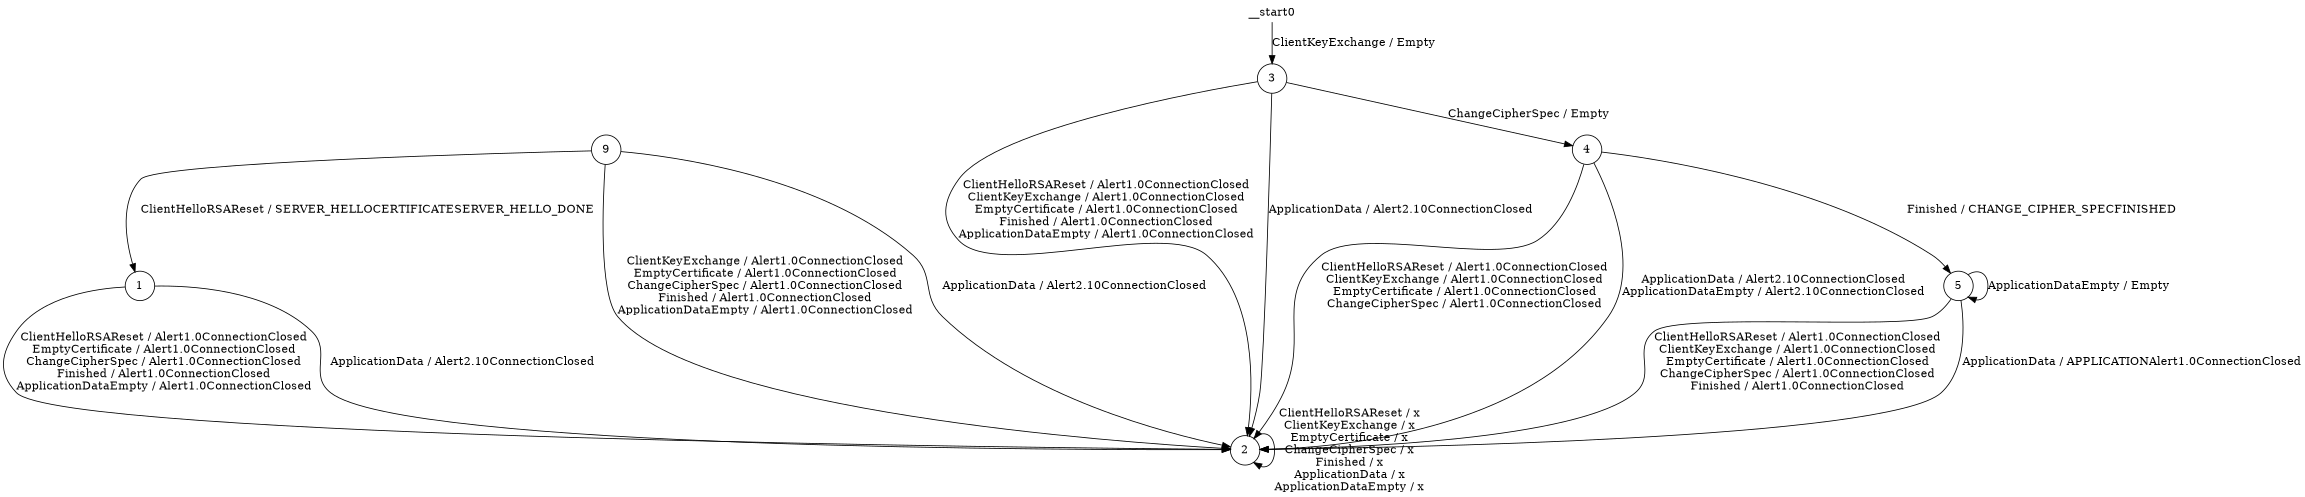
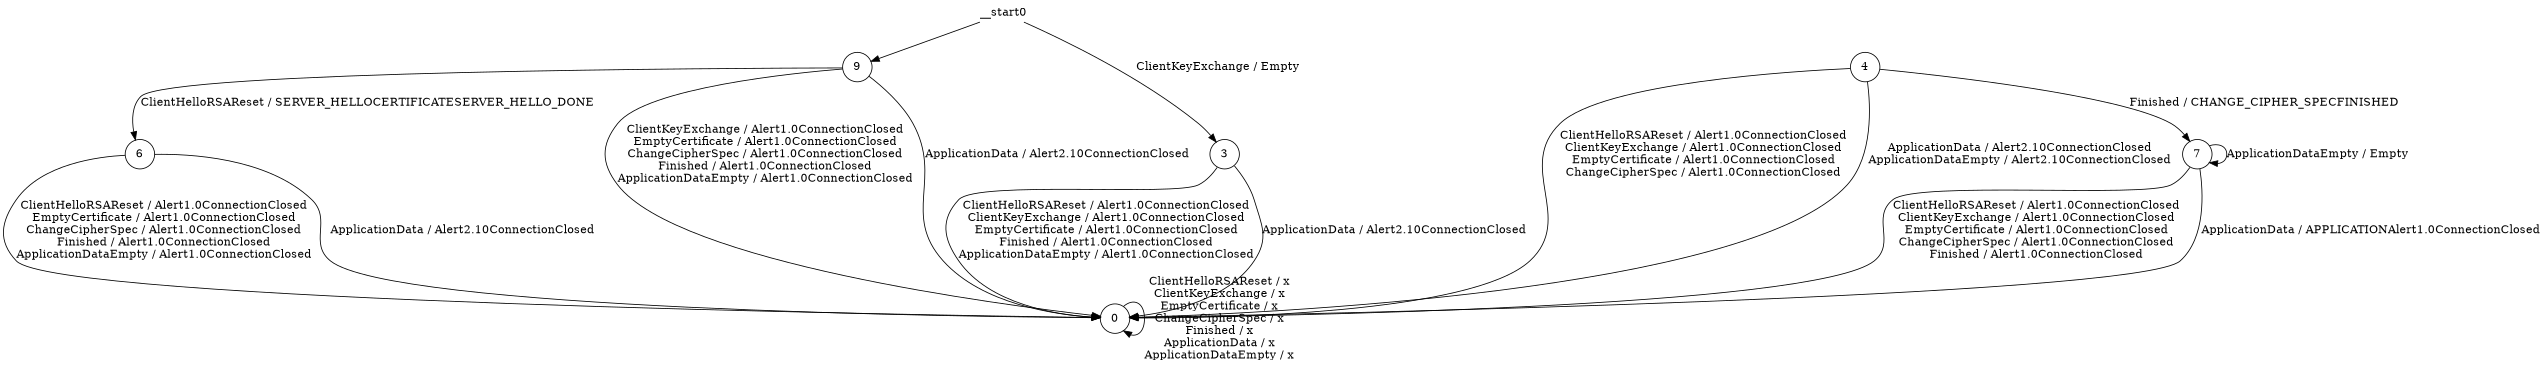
none -> (929, 40)
(1425, 113) -> none
(140, 286) -> (140, 154)
(1959, 286) -> (2197, 154)
(1245, 450) -> (1115, 319)
